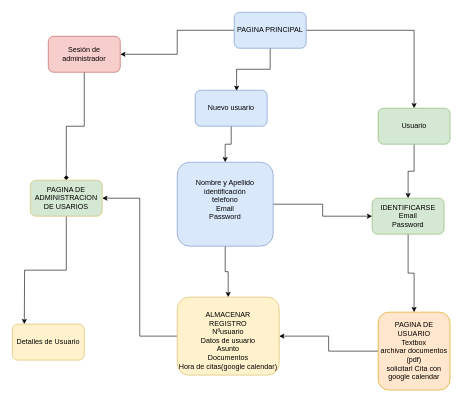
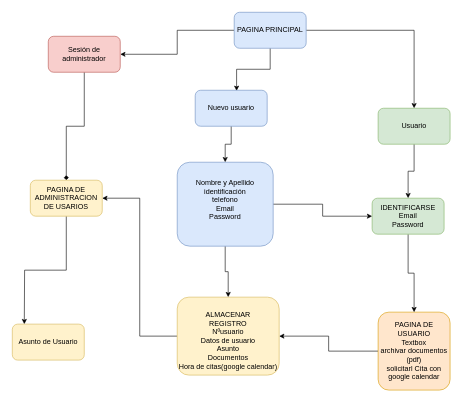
(66, 198) -> (66, 198)
(48, 342) -> (48, 342)
